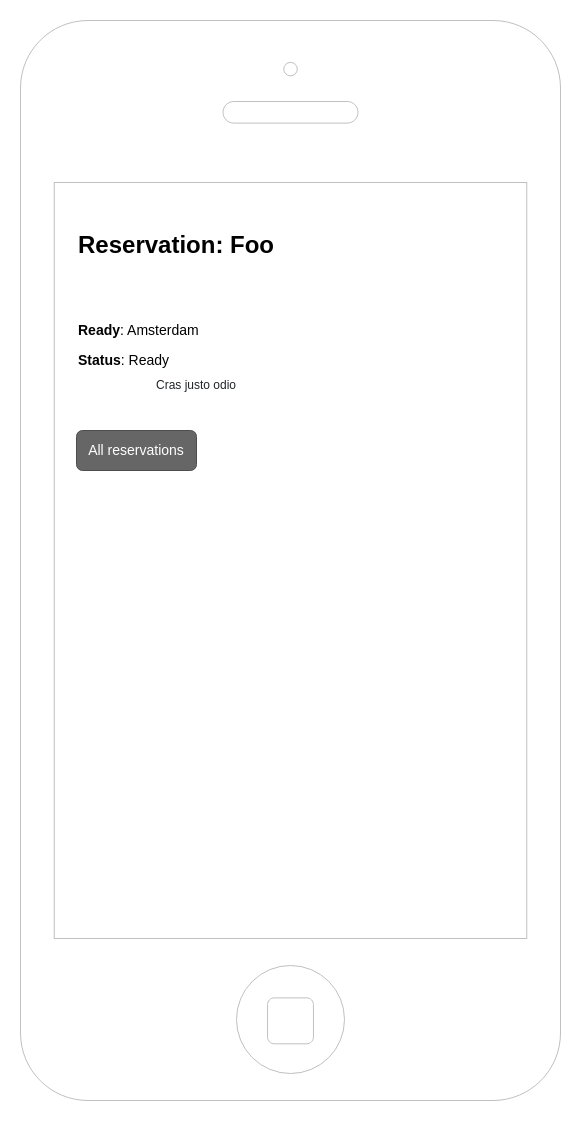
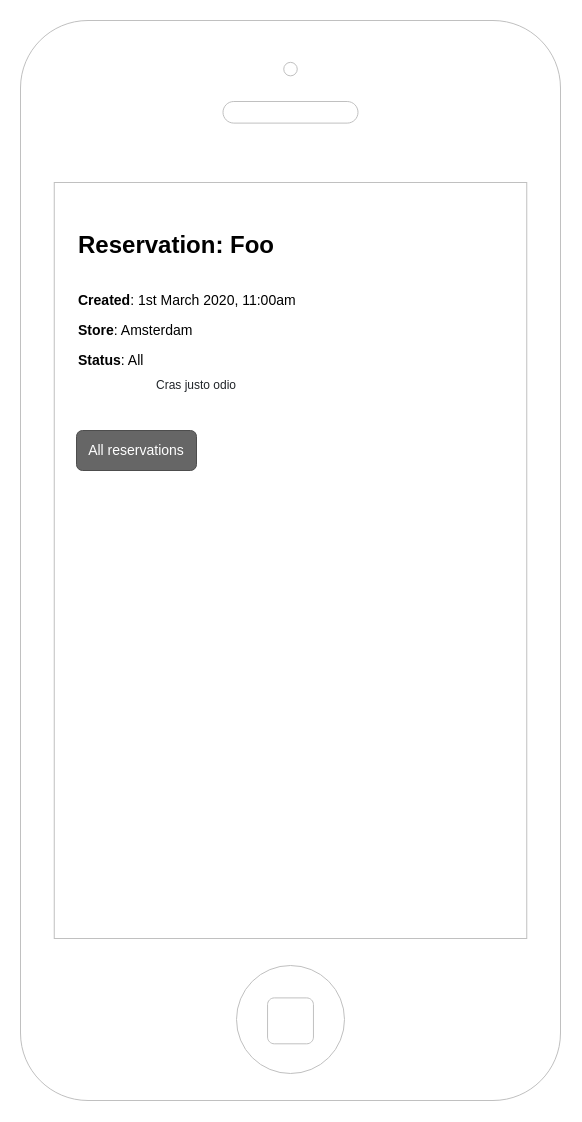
none -> (192, 301)
(138, 331) -> (138, 331)
(126, 361) -> (114, 361)
